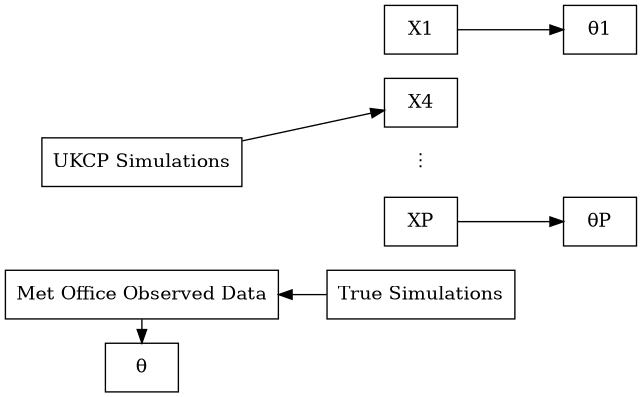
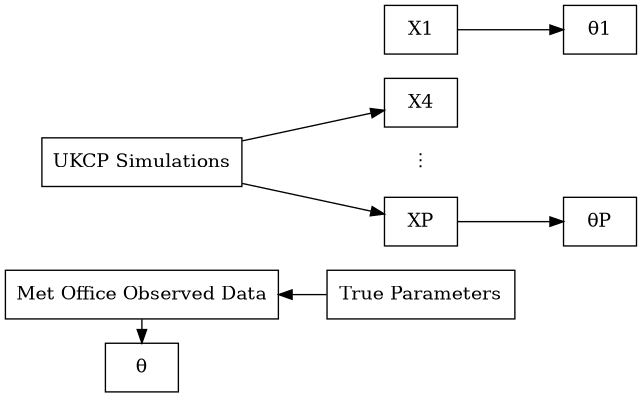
none -> (307, 197)
(421, 295) -> (421, 295)
